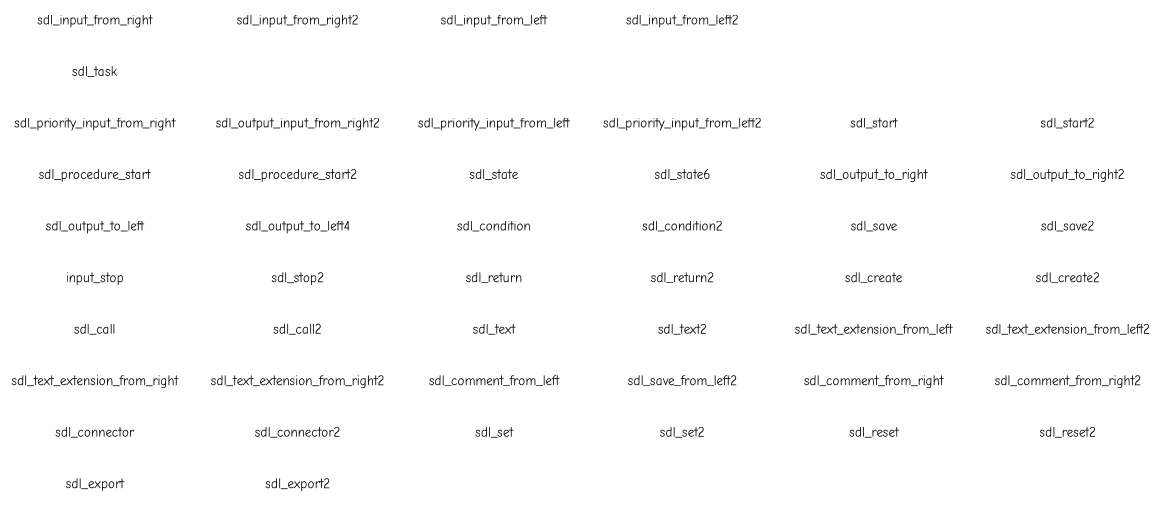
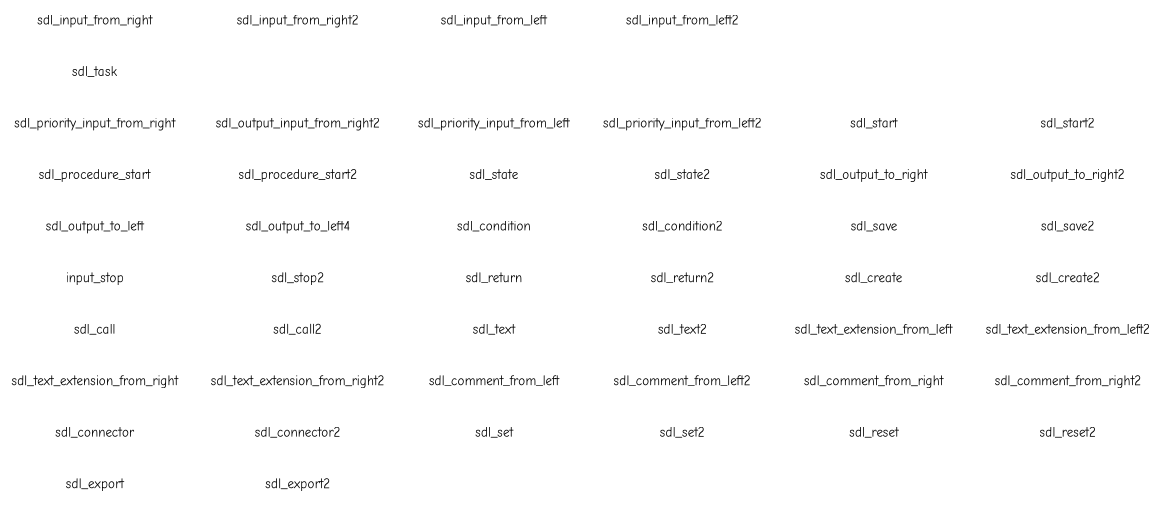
(683, 176) -> (683, 176)
(683, 382) -> (683, 382)
